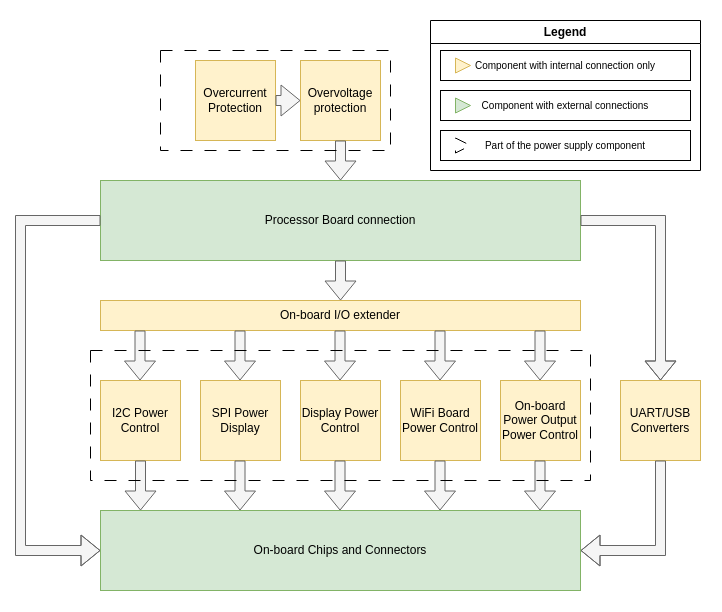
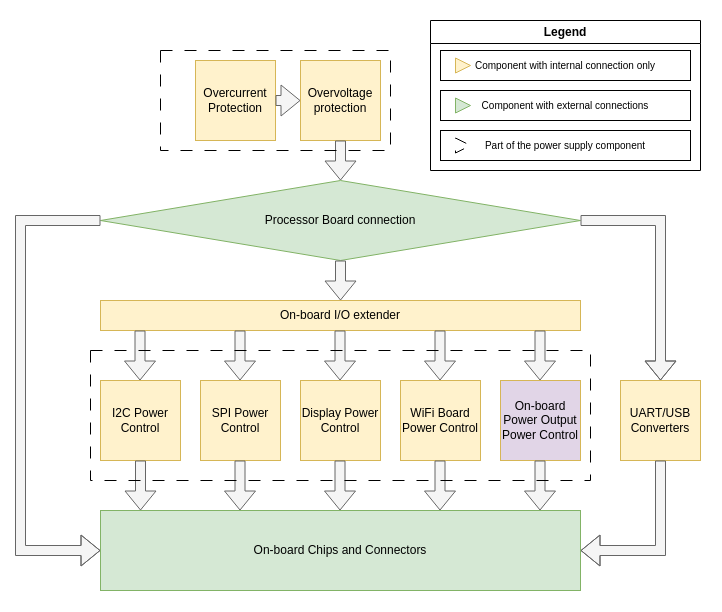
(341, 221) -> (341, 221)
(241, 421) -> (241, 421)
(541, 421) -> (541, 421)
